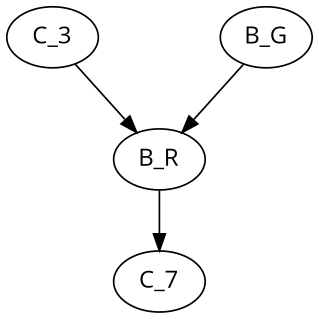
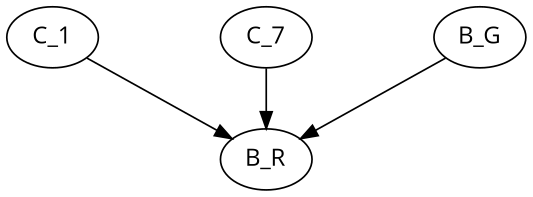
(53, 37) -> (53, 37)
(159, 212) -> (266, 90)
